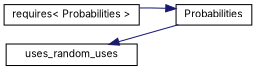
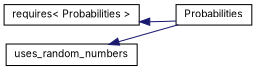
(153, 8) -> (163, 21)
(72, 55) -> (72, 55)
